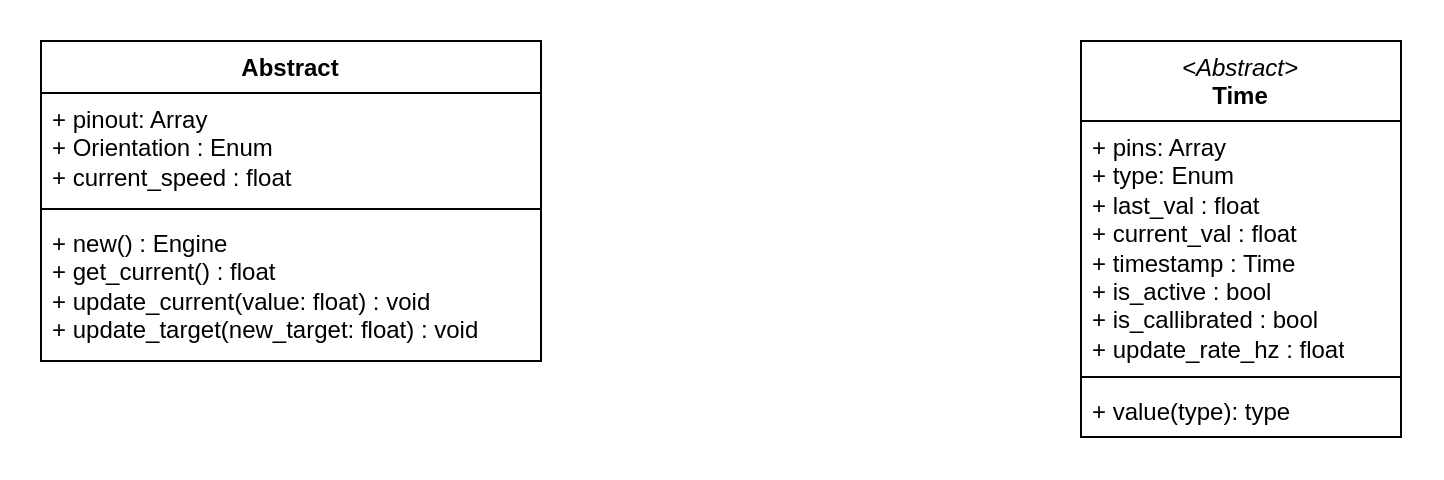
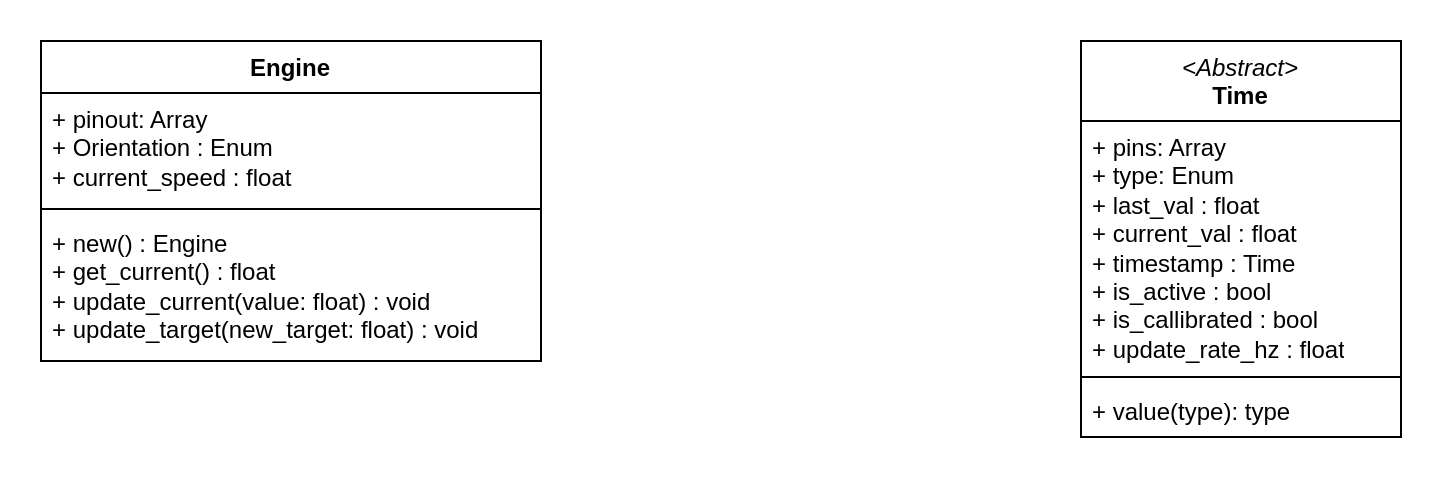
(291, 69) -> (291, 69)
